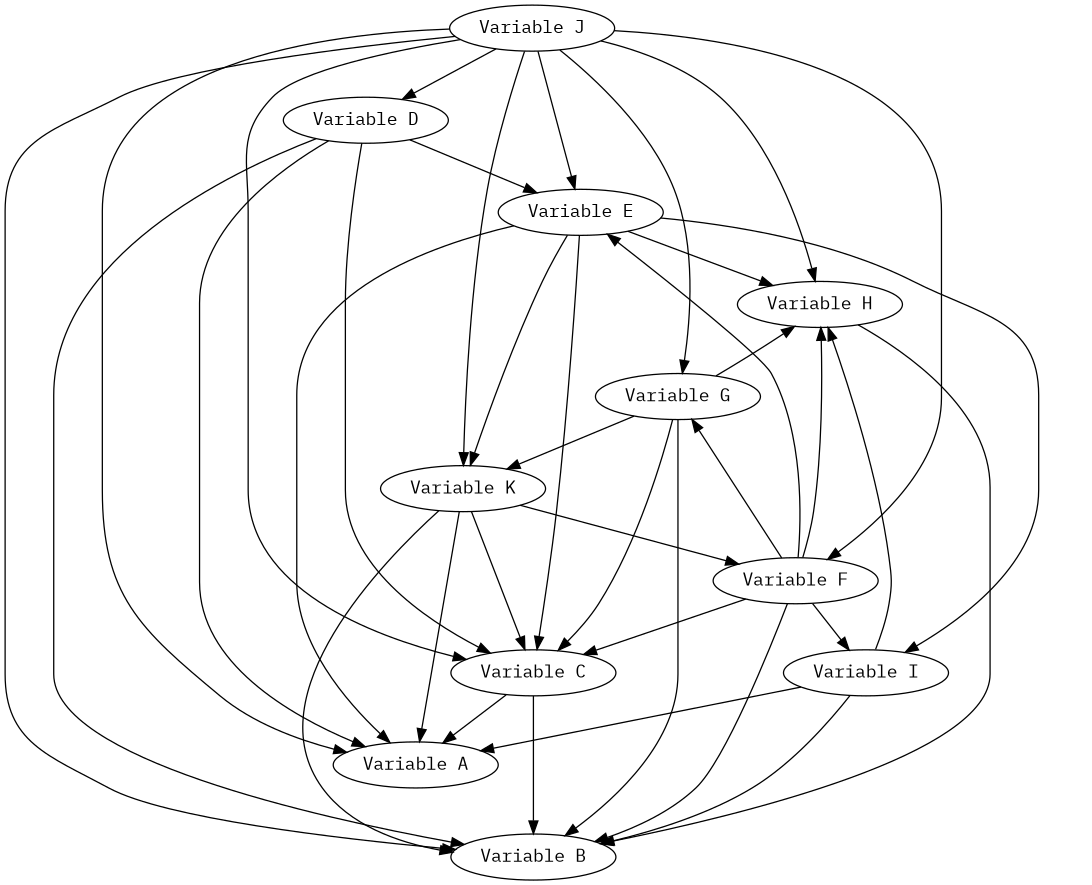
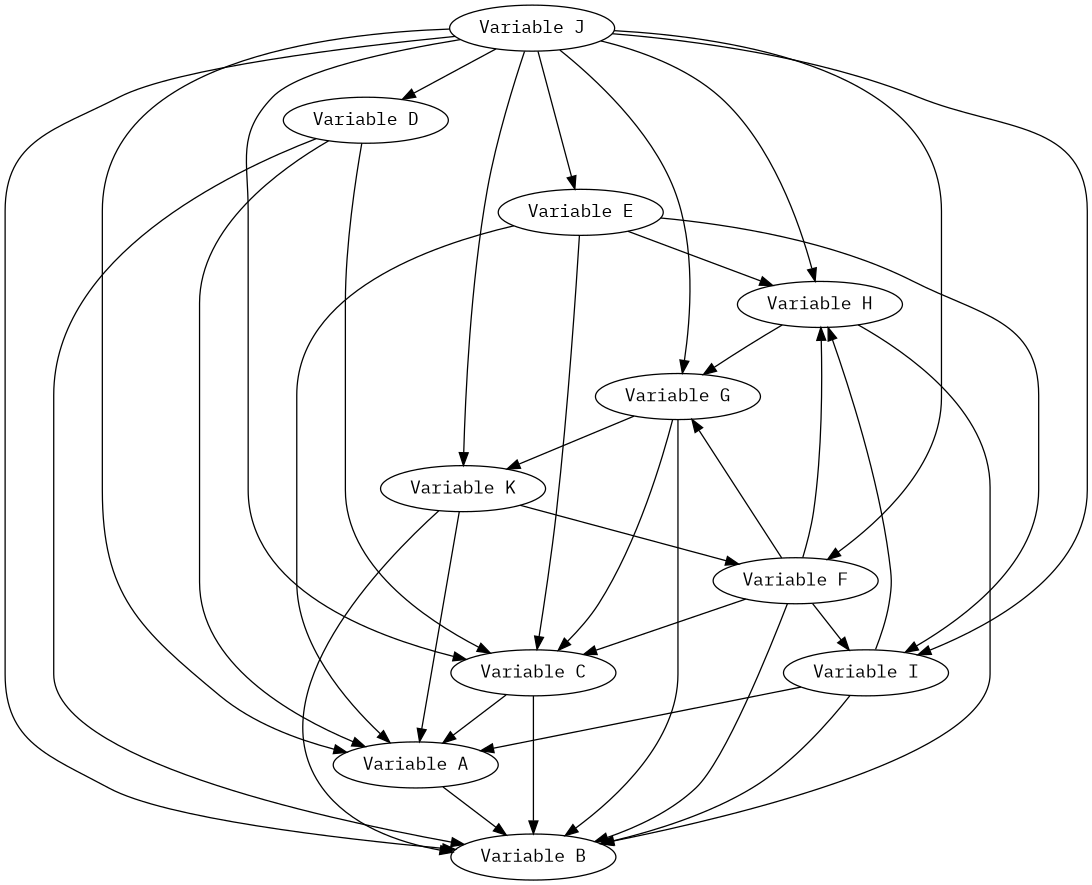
(467, 164) -> none
none -> (1086, 201)
(516, 342) -> none
(745, 358) -> (748, 346)
(767, 368) -> none
(496, 575) -> none
none -> (470, 807)
